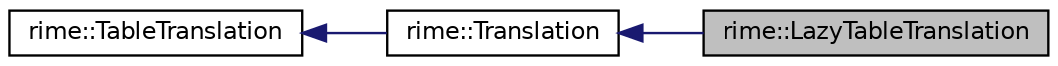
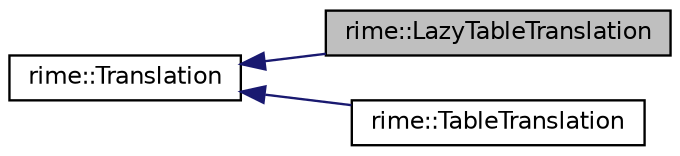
(356, 33) -> (308, 100)
